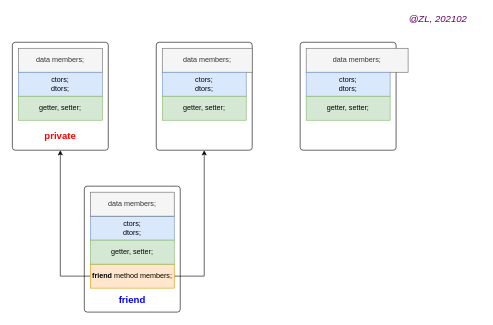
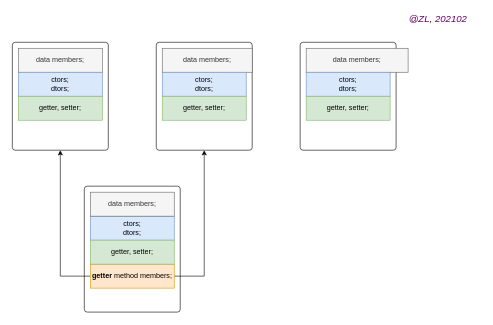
(60, 135) -> none
(132, 276) -> (132, 276)
(132, 300) -> none
